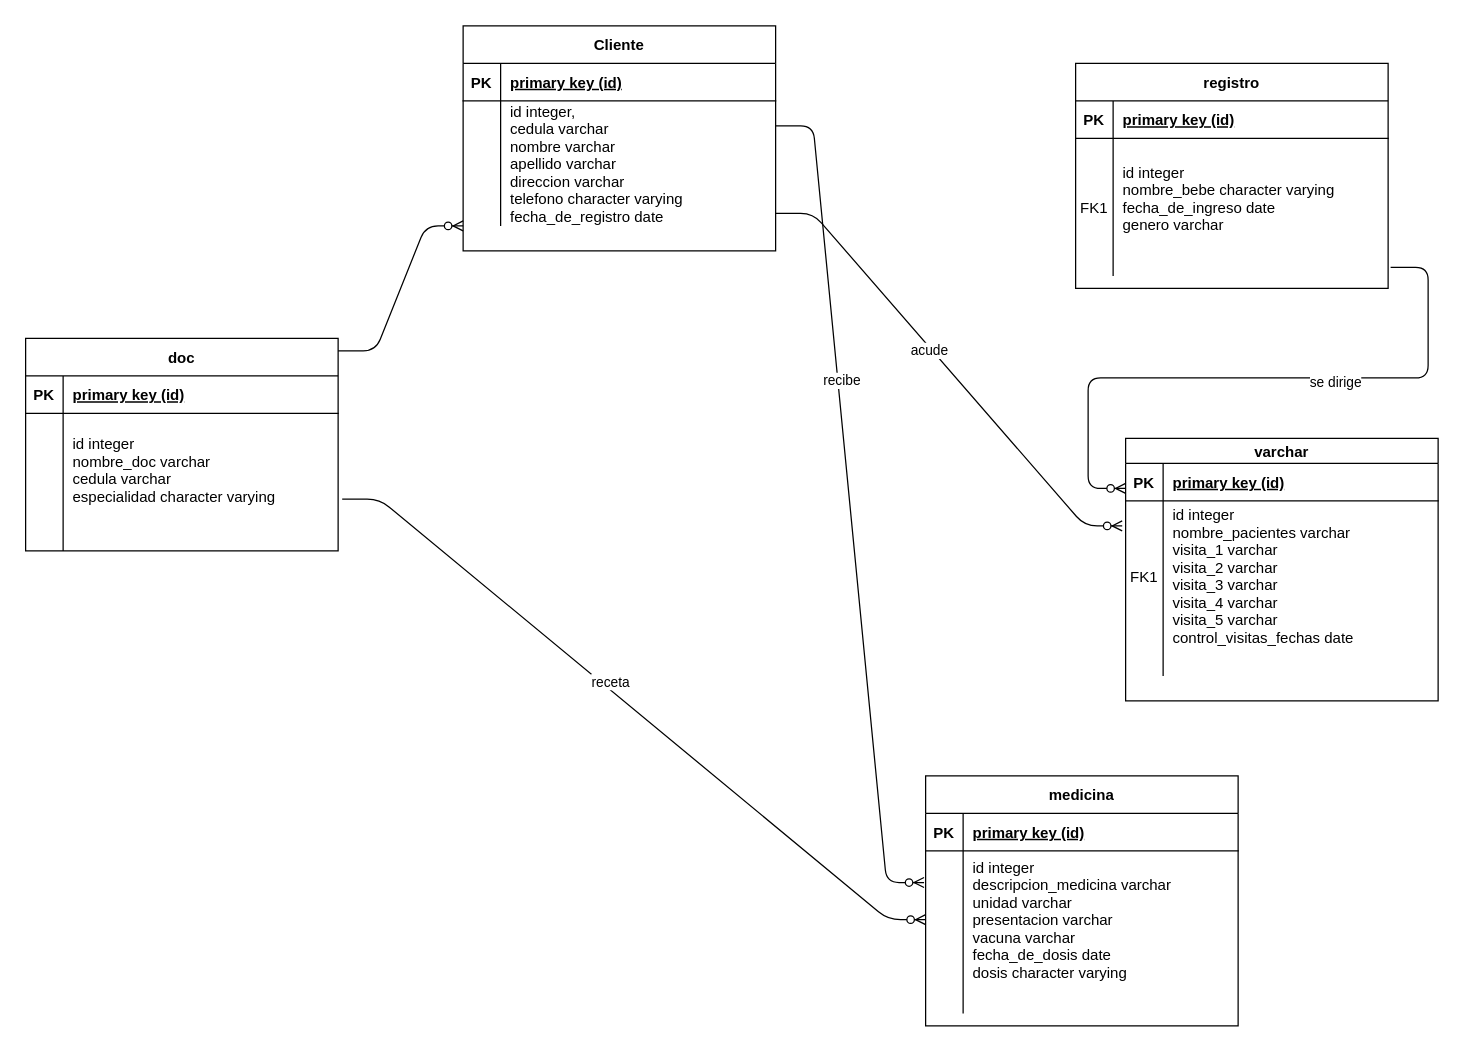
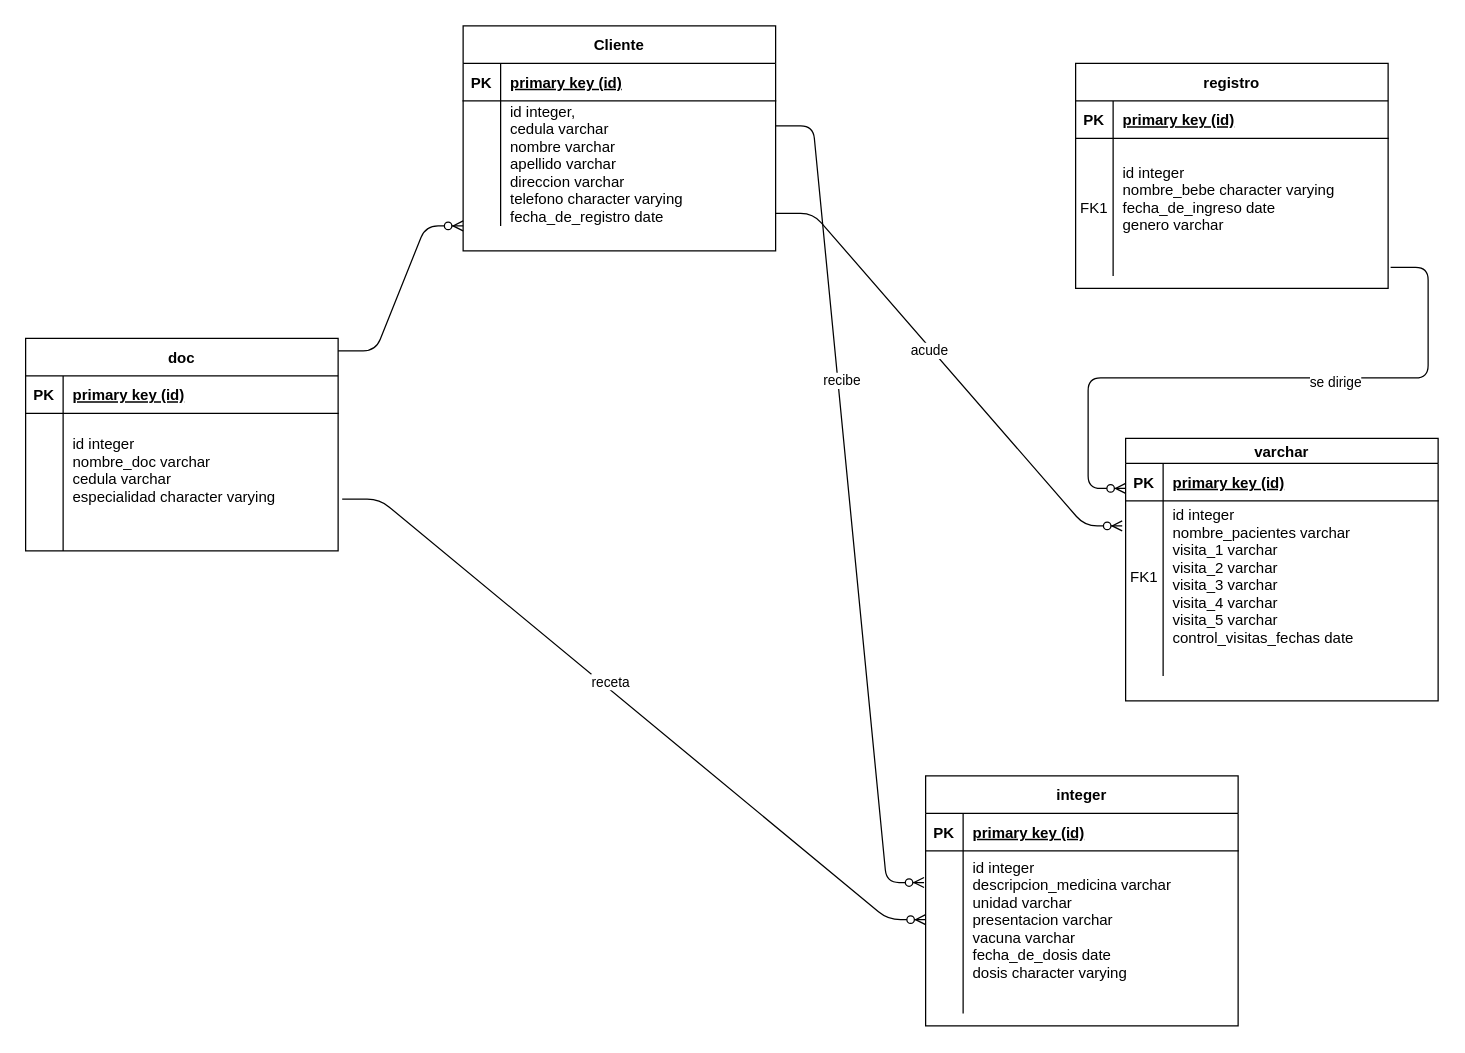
(1081, 795) -> (1081, 795)
